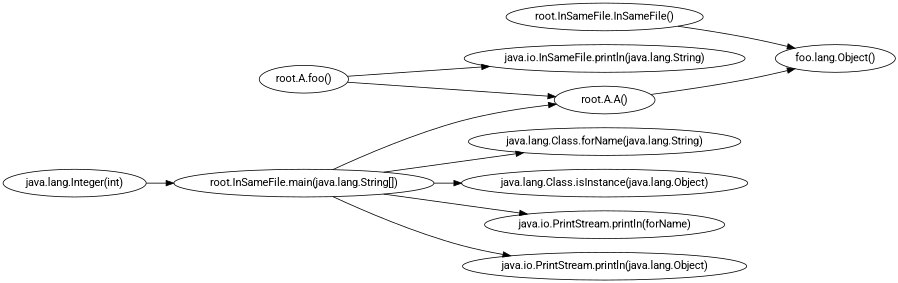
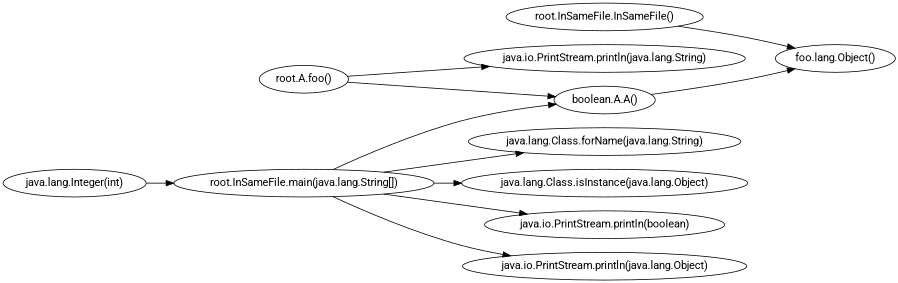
(605, 58) -> (605, 58)
(605, 100) -> (605, 100)
(605, 225) -> (605, 225)
